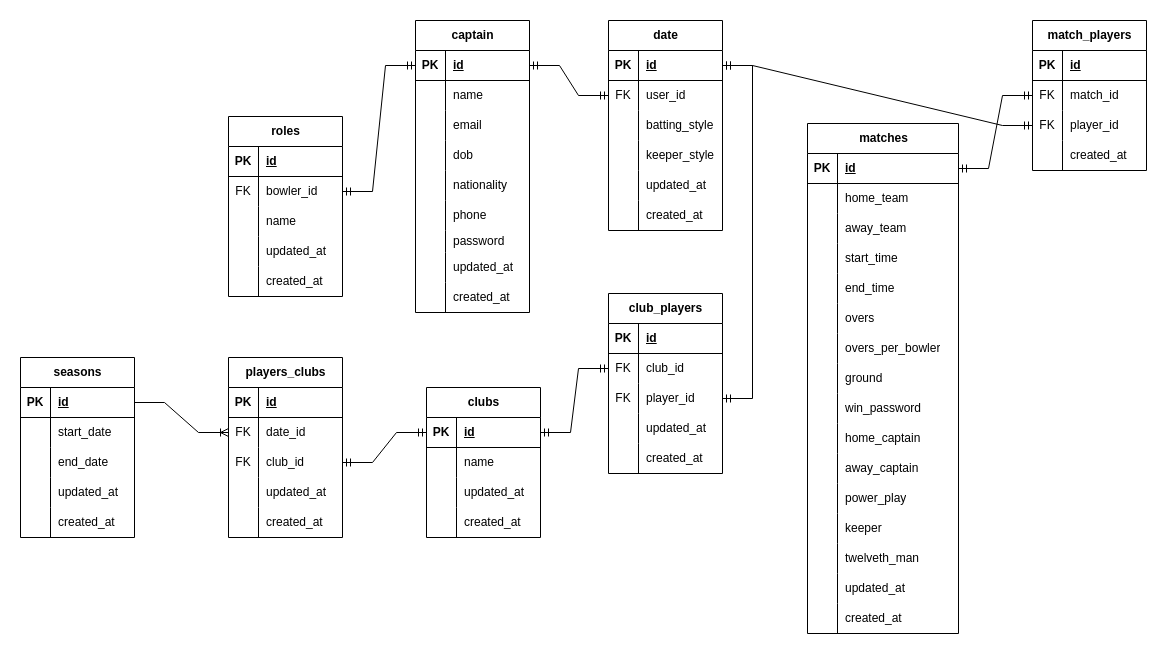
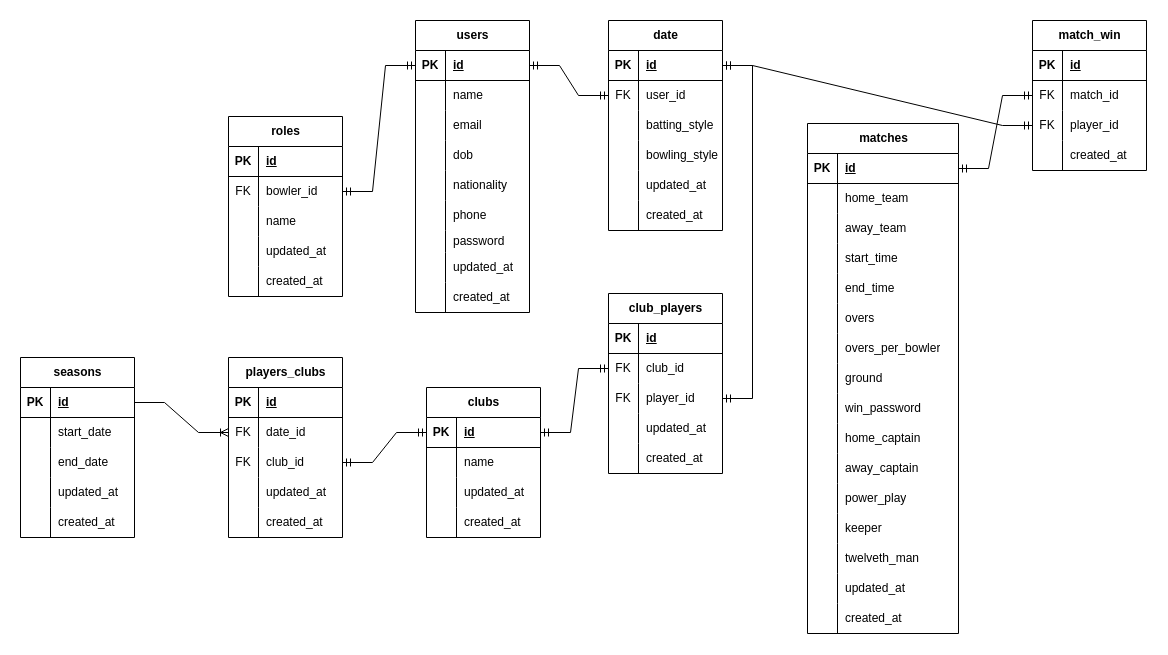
(473, 36) -> (473, 36)
(1090, 36) -> (1090, 36)
(685, 156) -> (685, 156)
